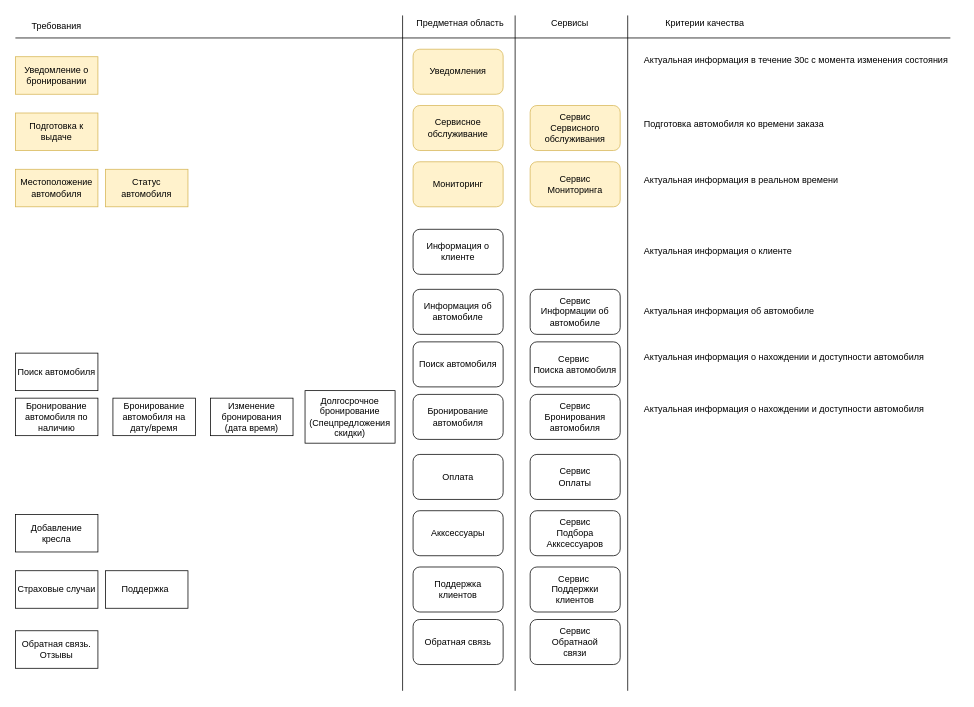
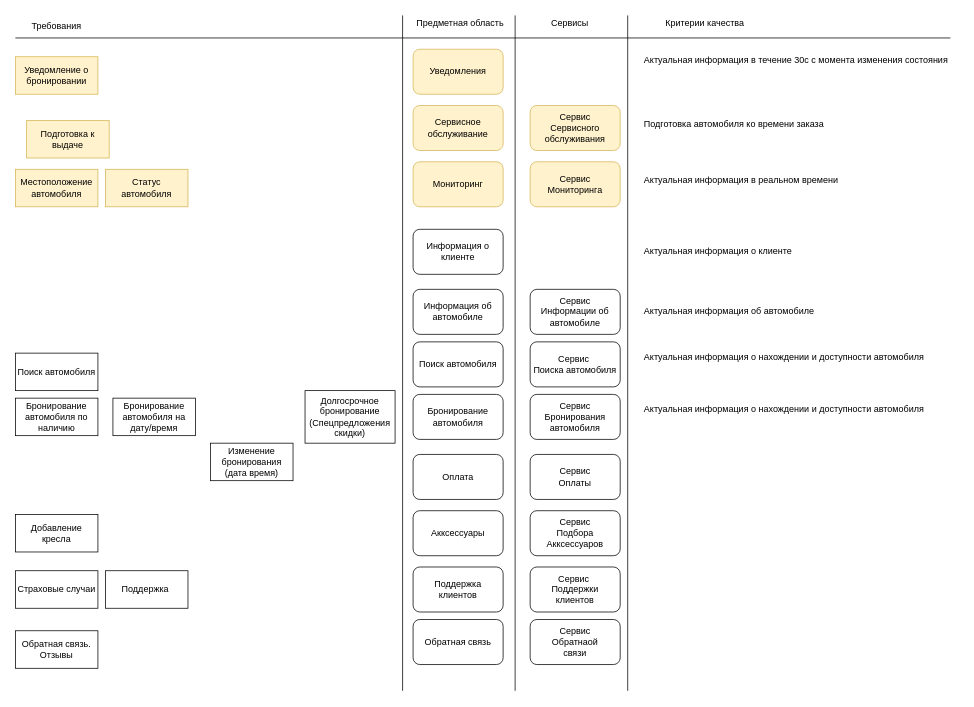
(57, 132) -> (68, 139)
(252, 417) -> (252, 462)
